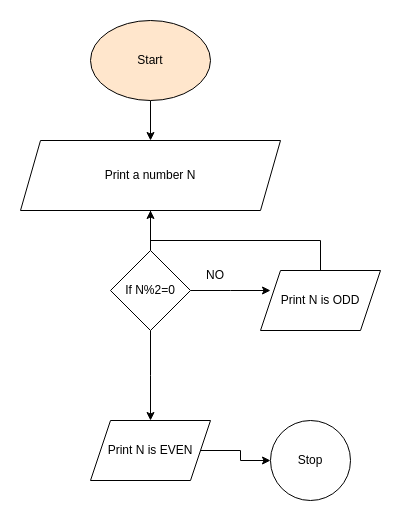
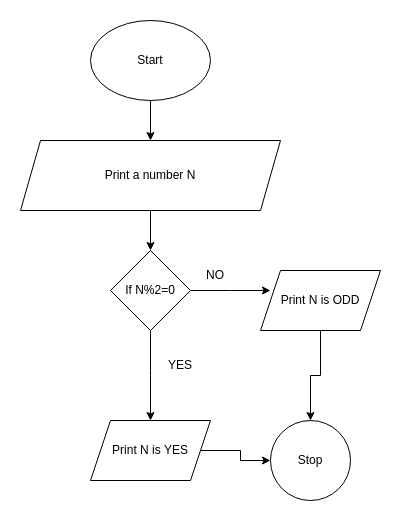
(151, 61) -> (151, 61)
(252, 241) -> (320, 376)
(151, 245) -> (151, 243)
none -> (181, 366)
(151, 451) -> (151, 451)
